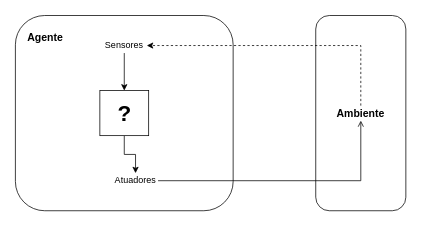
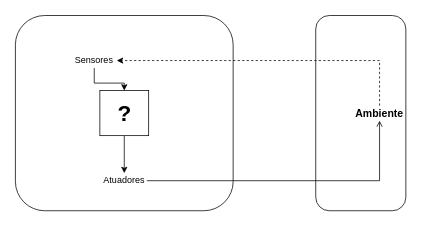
(45, 38) -> none
(124, 45) -> (94, 60)
(360, 113) -> (379, 113)
(135, 180) -> (124, 180)
